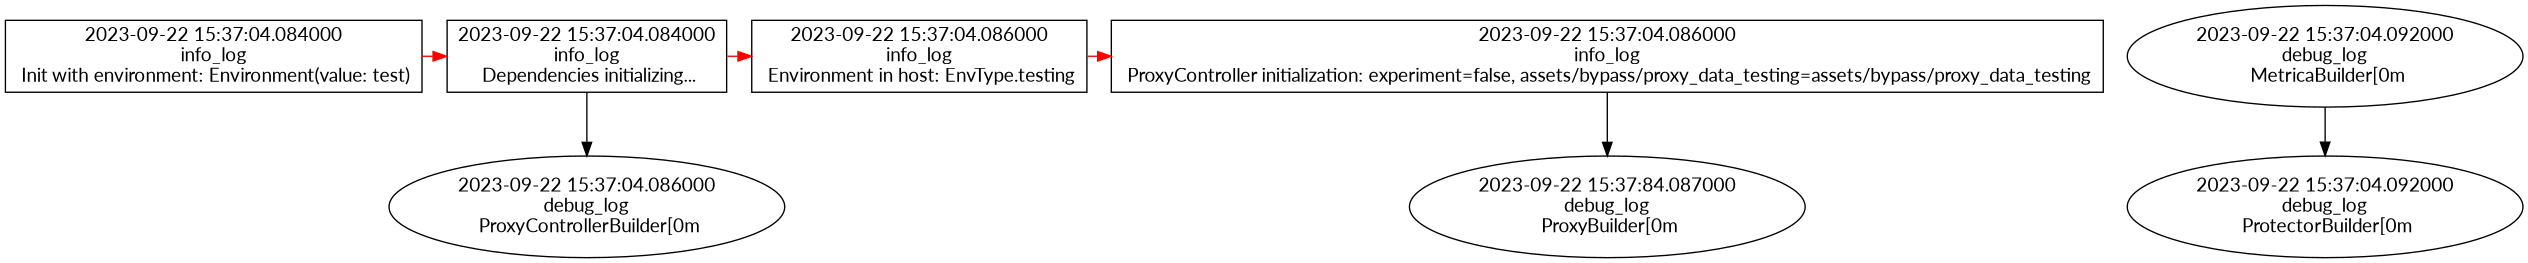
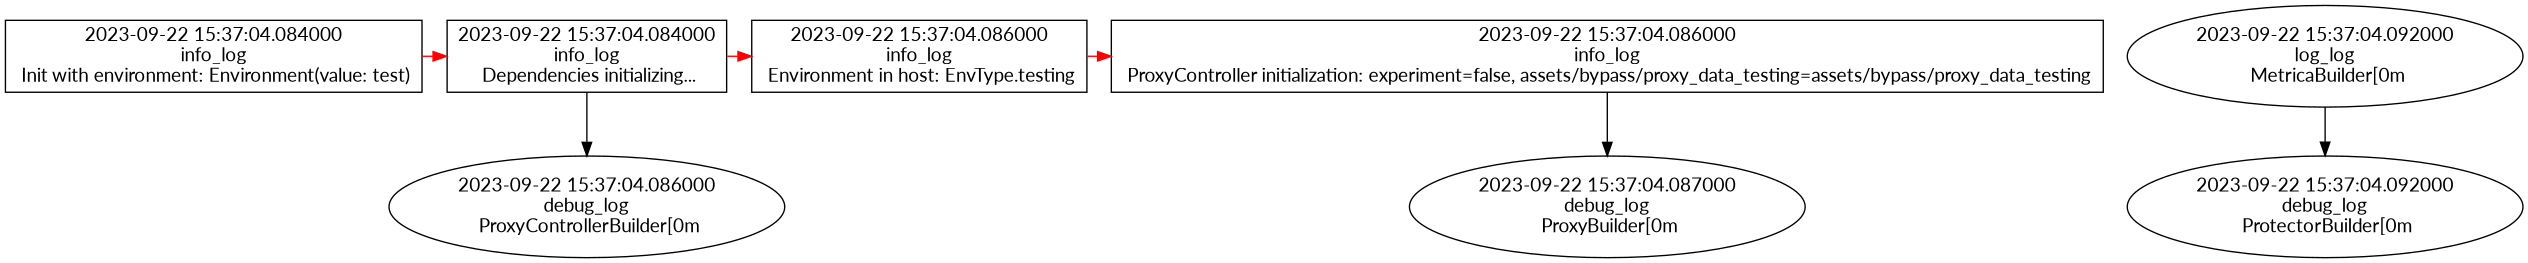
(2325, 56) -> (2325, 56)
(1607, 207) -> (1607, 207)
